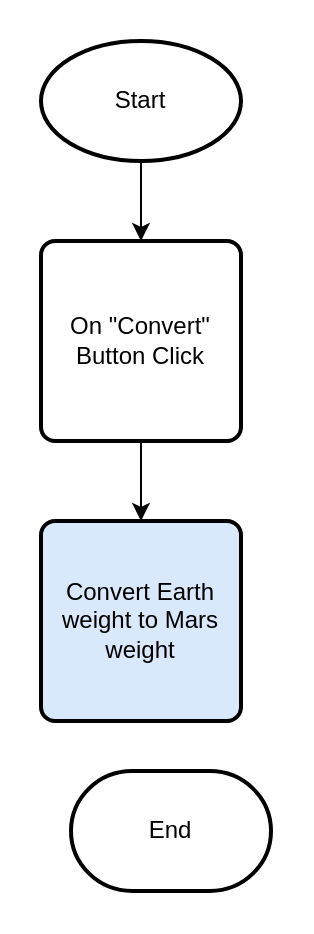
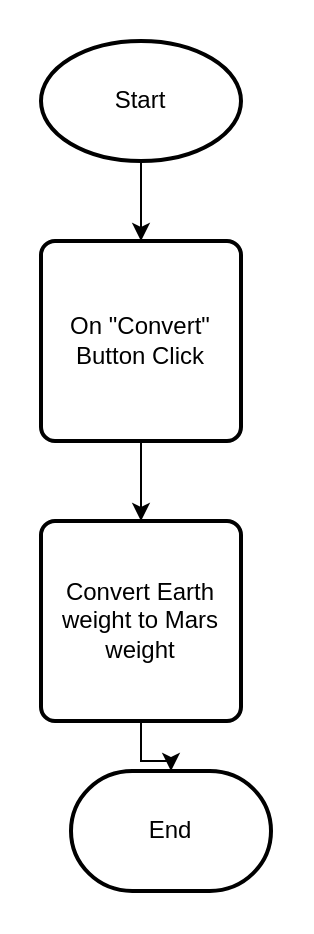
(141, 621) -> (141, 621)
none -> (141, 757)
